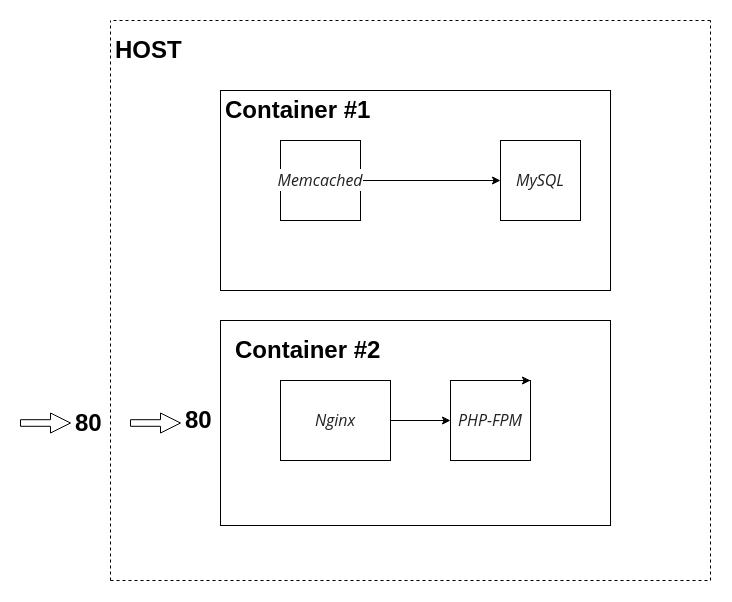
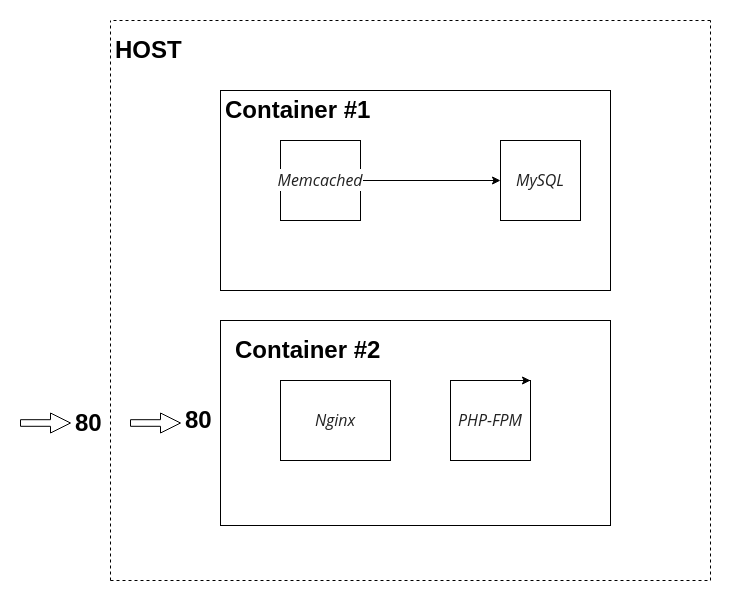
(417, 421) -> none
